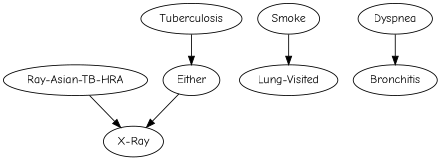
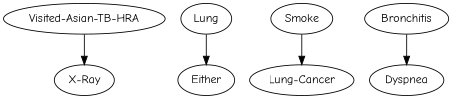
(191, 19) -> (206, 19)
(395, 45) -> (407, 45)
(75, 80) -> (84, 19)
(289, 80) -> (302, 80)
(166, 108) -> none
